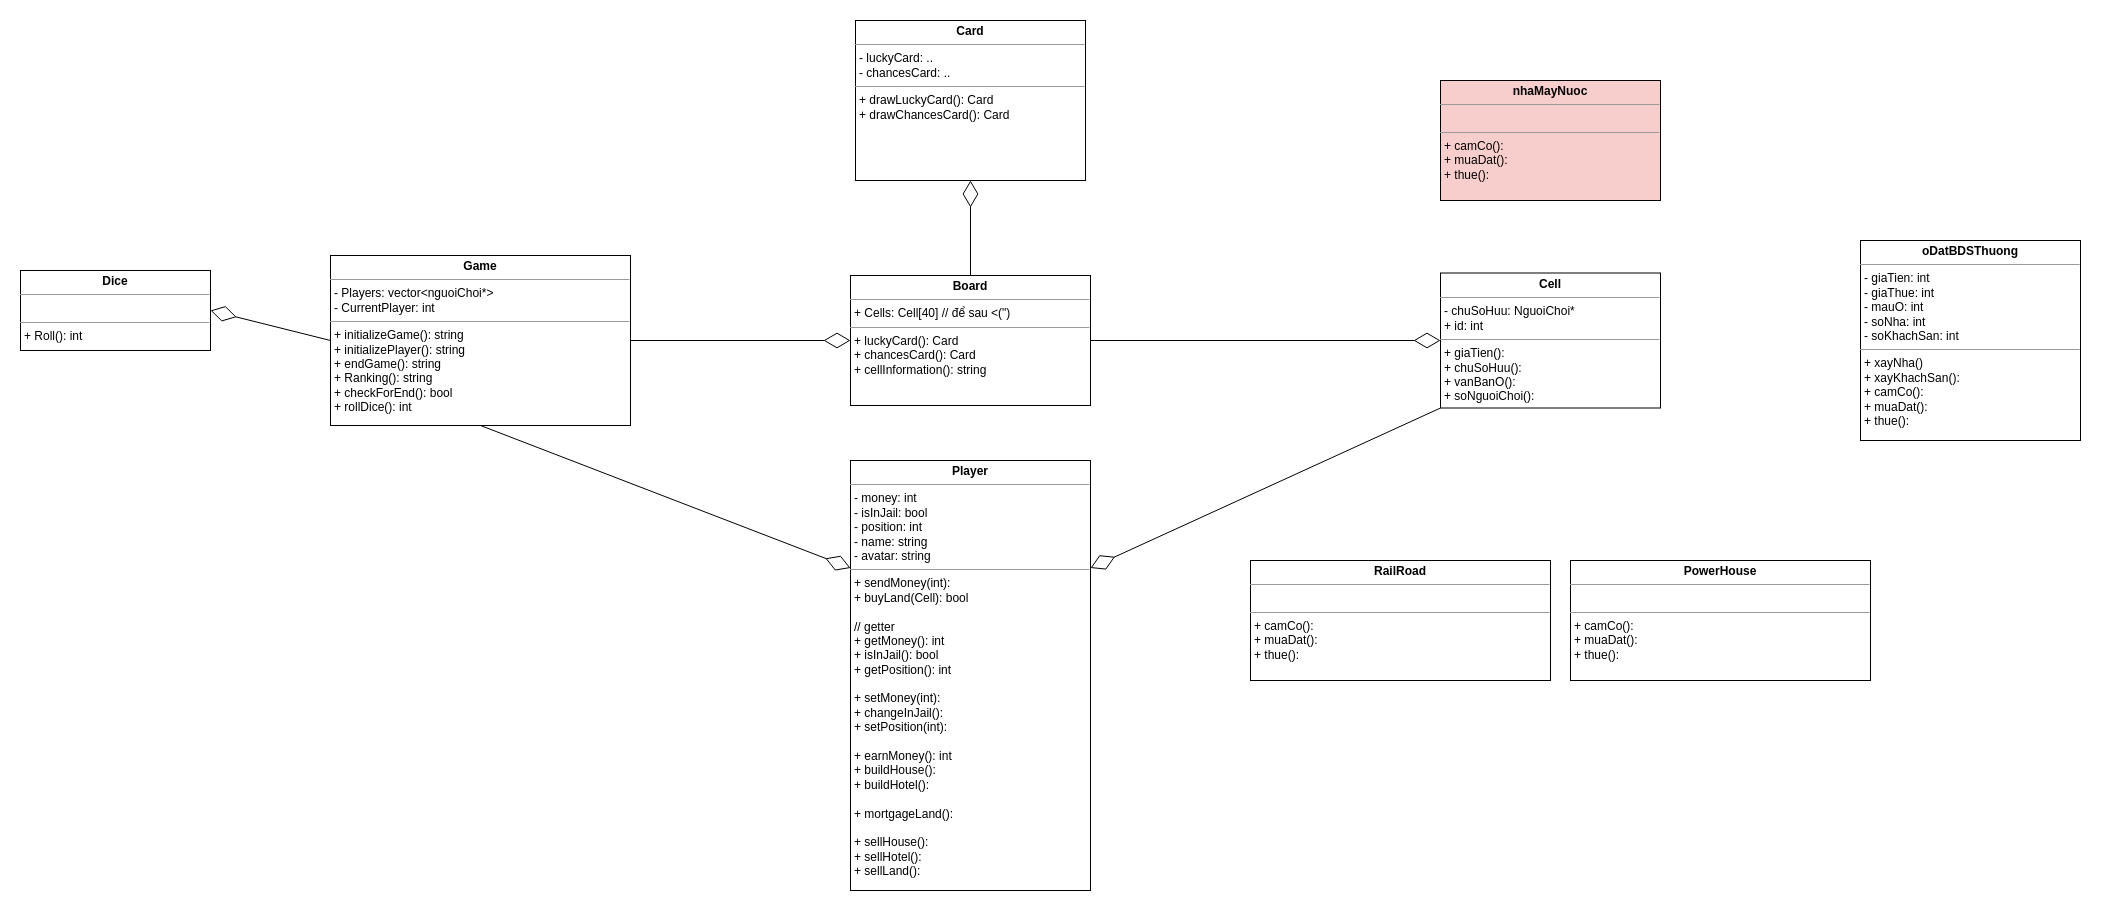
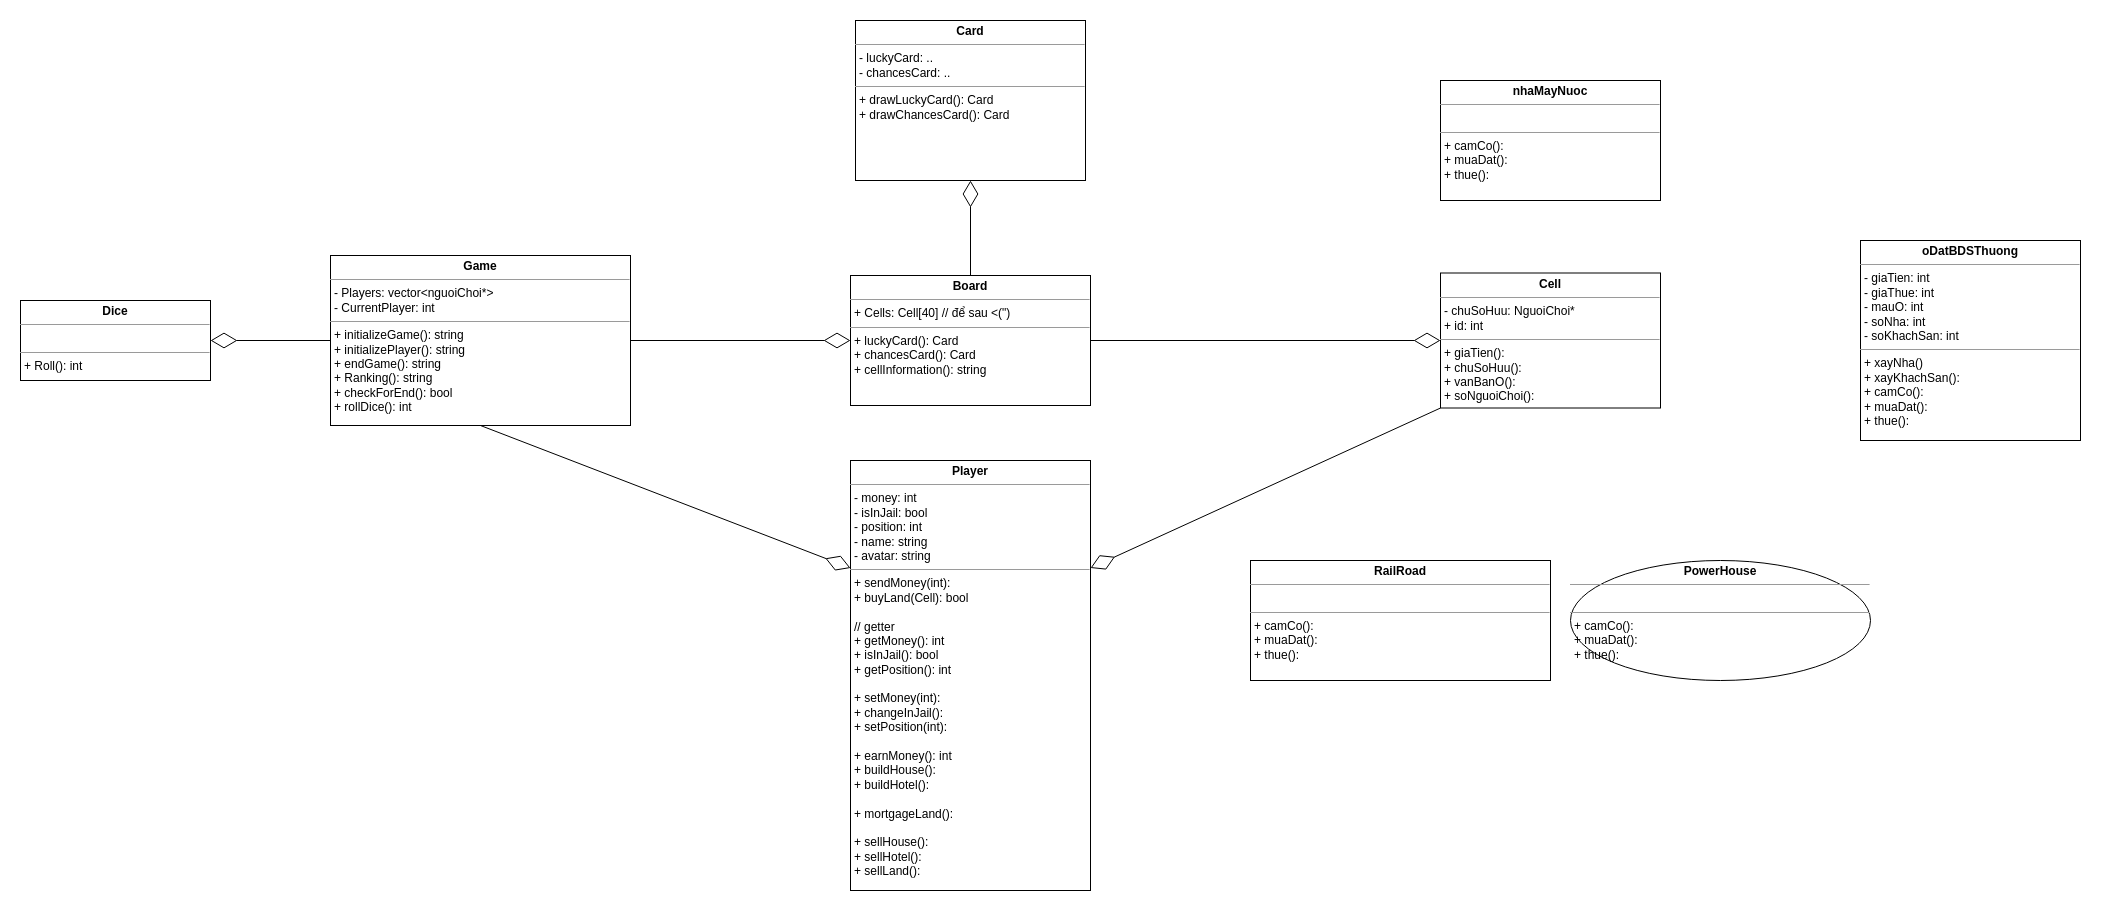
(1551, 141) -> (1551, 141)
(116, 311) -> (116, 341)
(1721, 621) -> (1721, 621)
